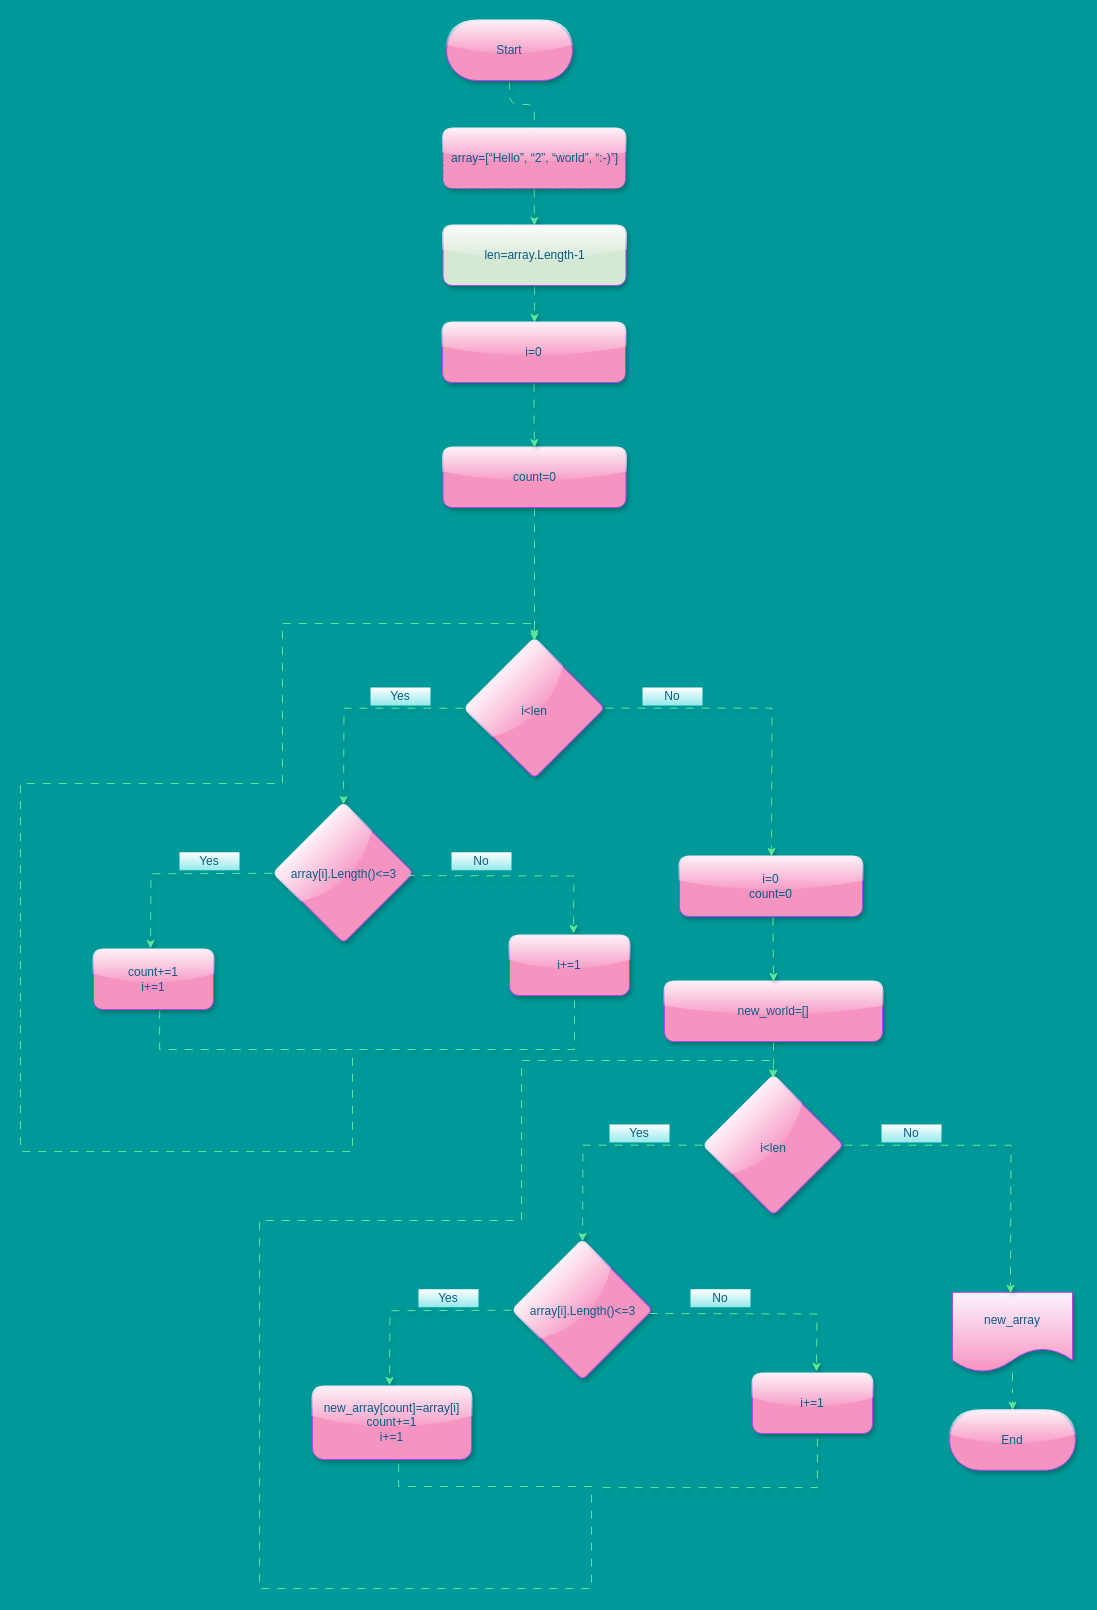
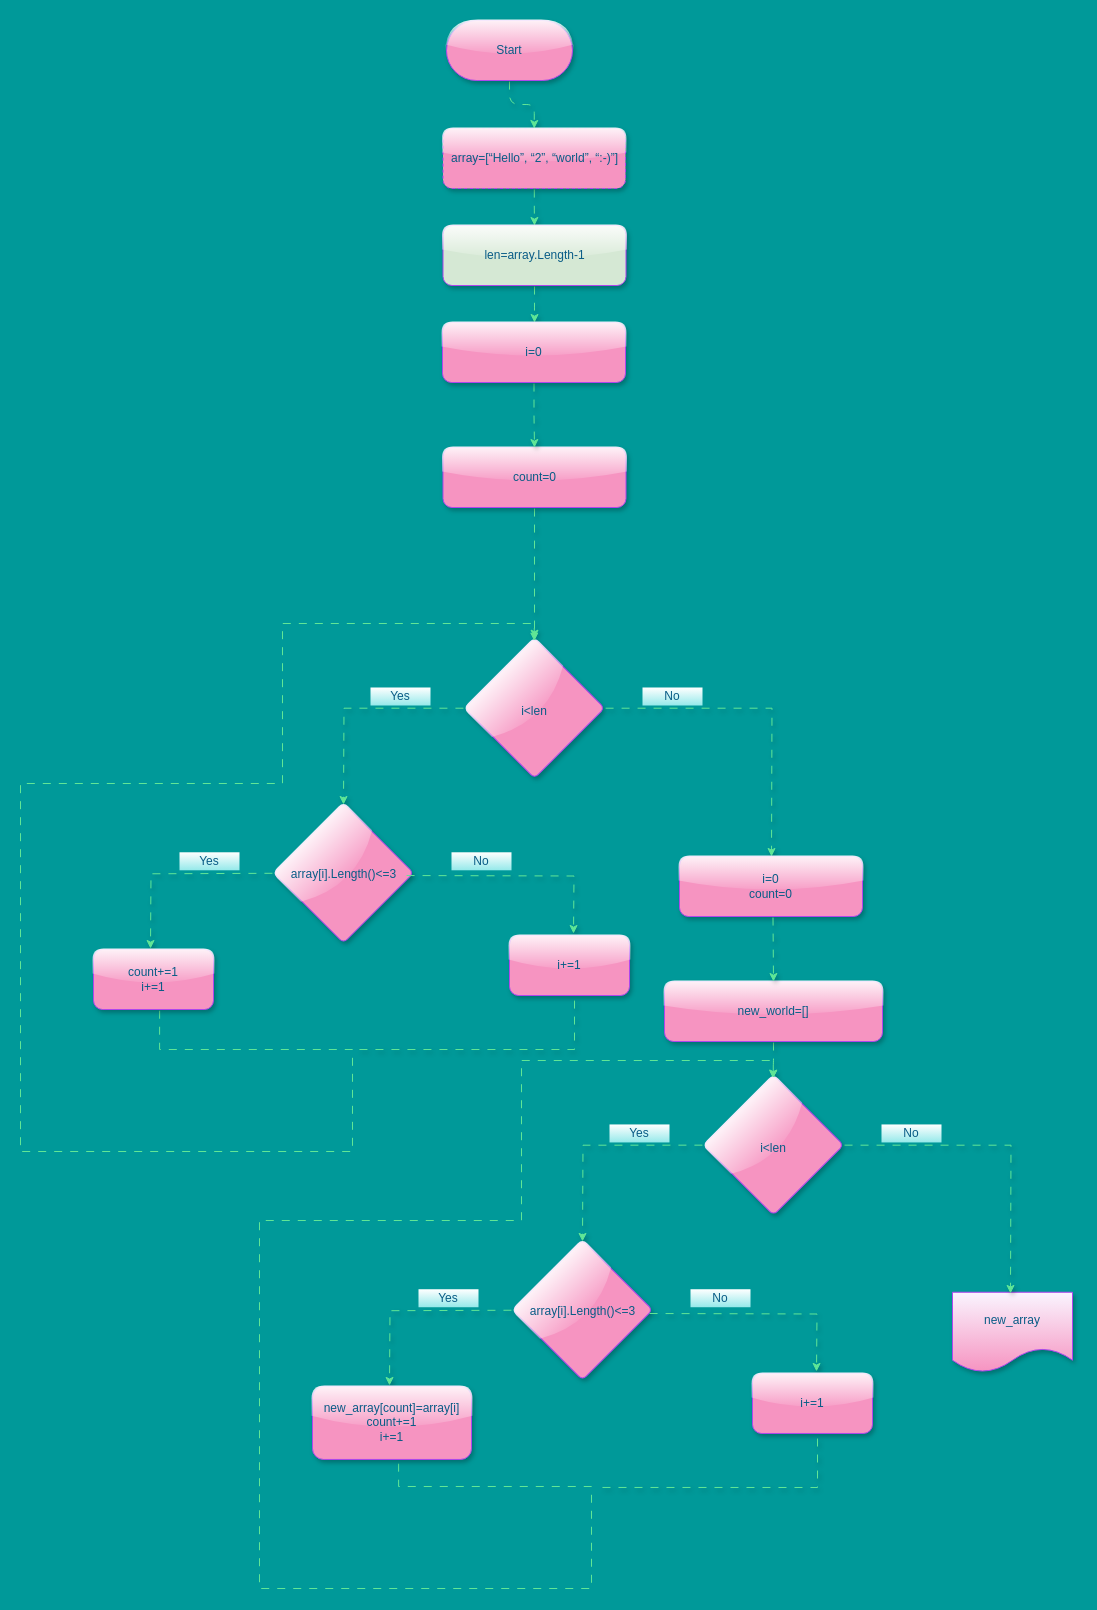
(534, 124) -> (534, 120)
(1013, 1390) -> none
(1013, 1440) -> none
